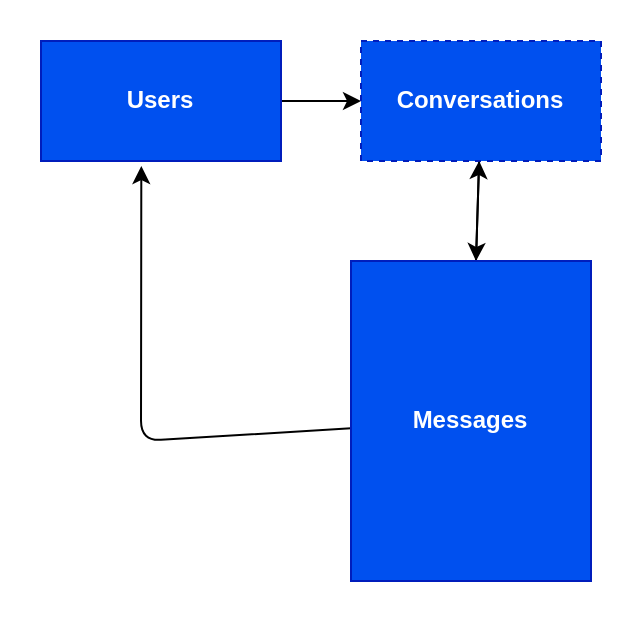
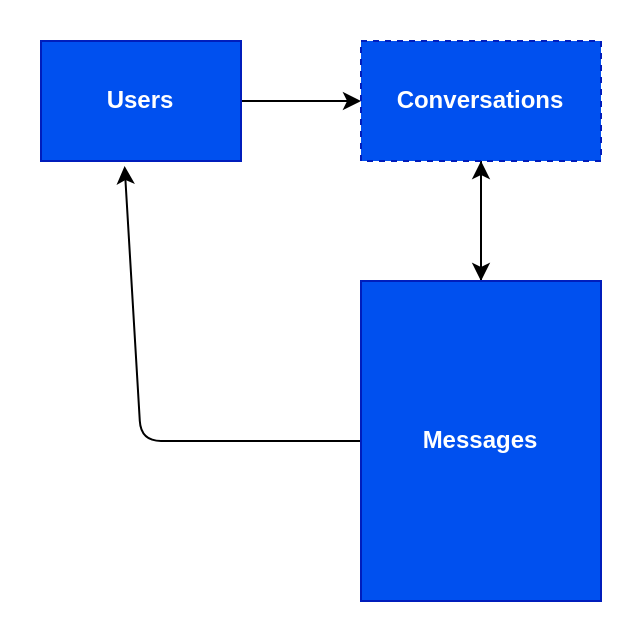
(161, 101) -> (141, 101)
(471, 421) -> (481, 441)
